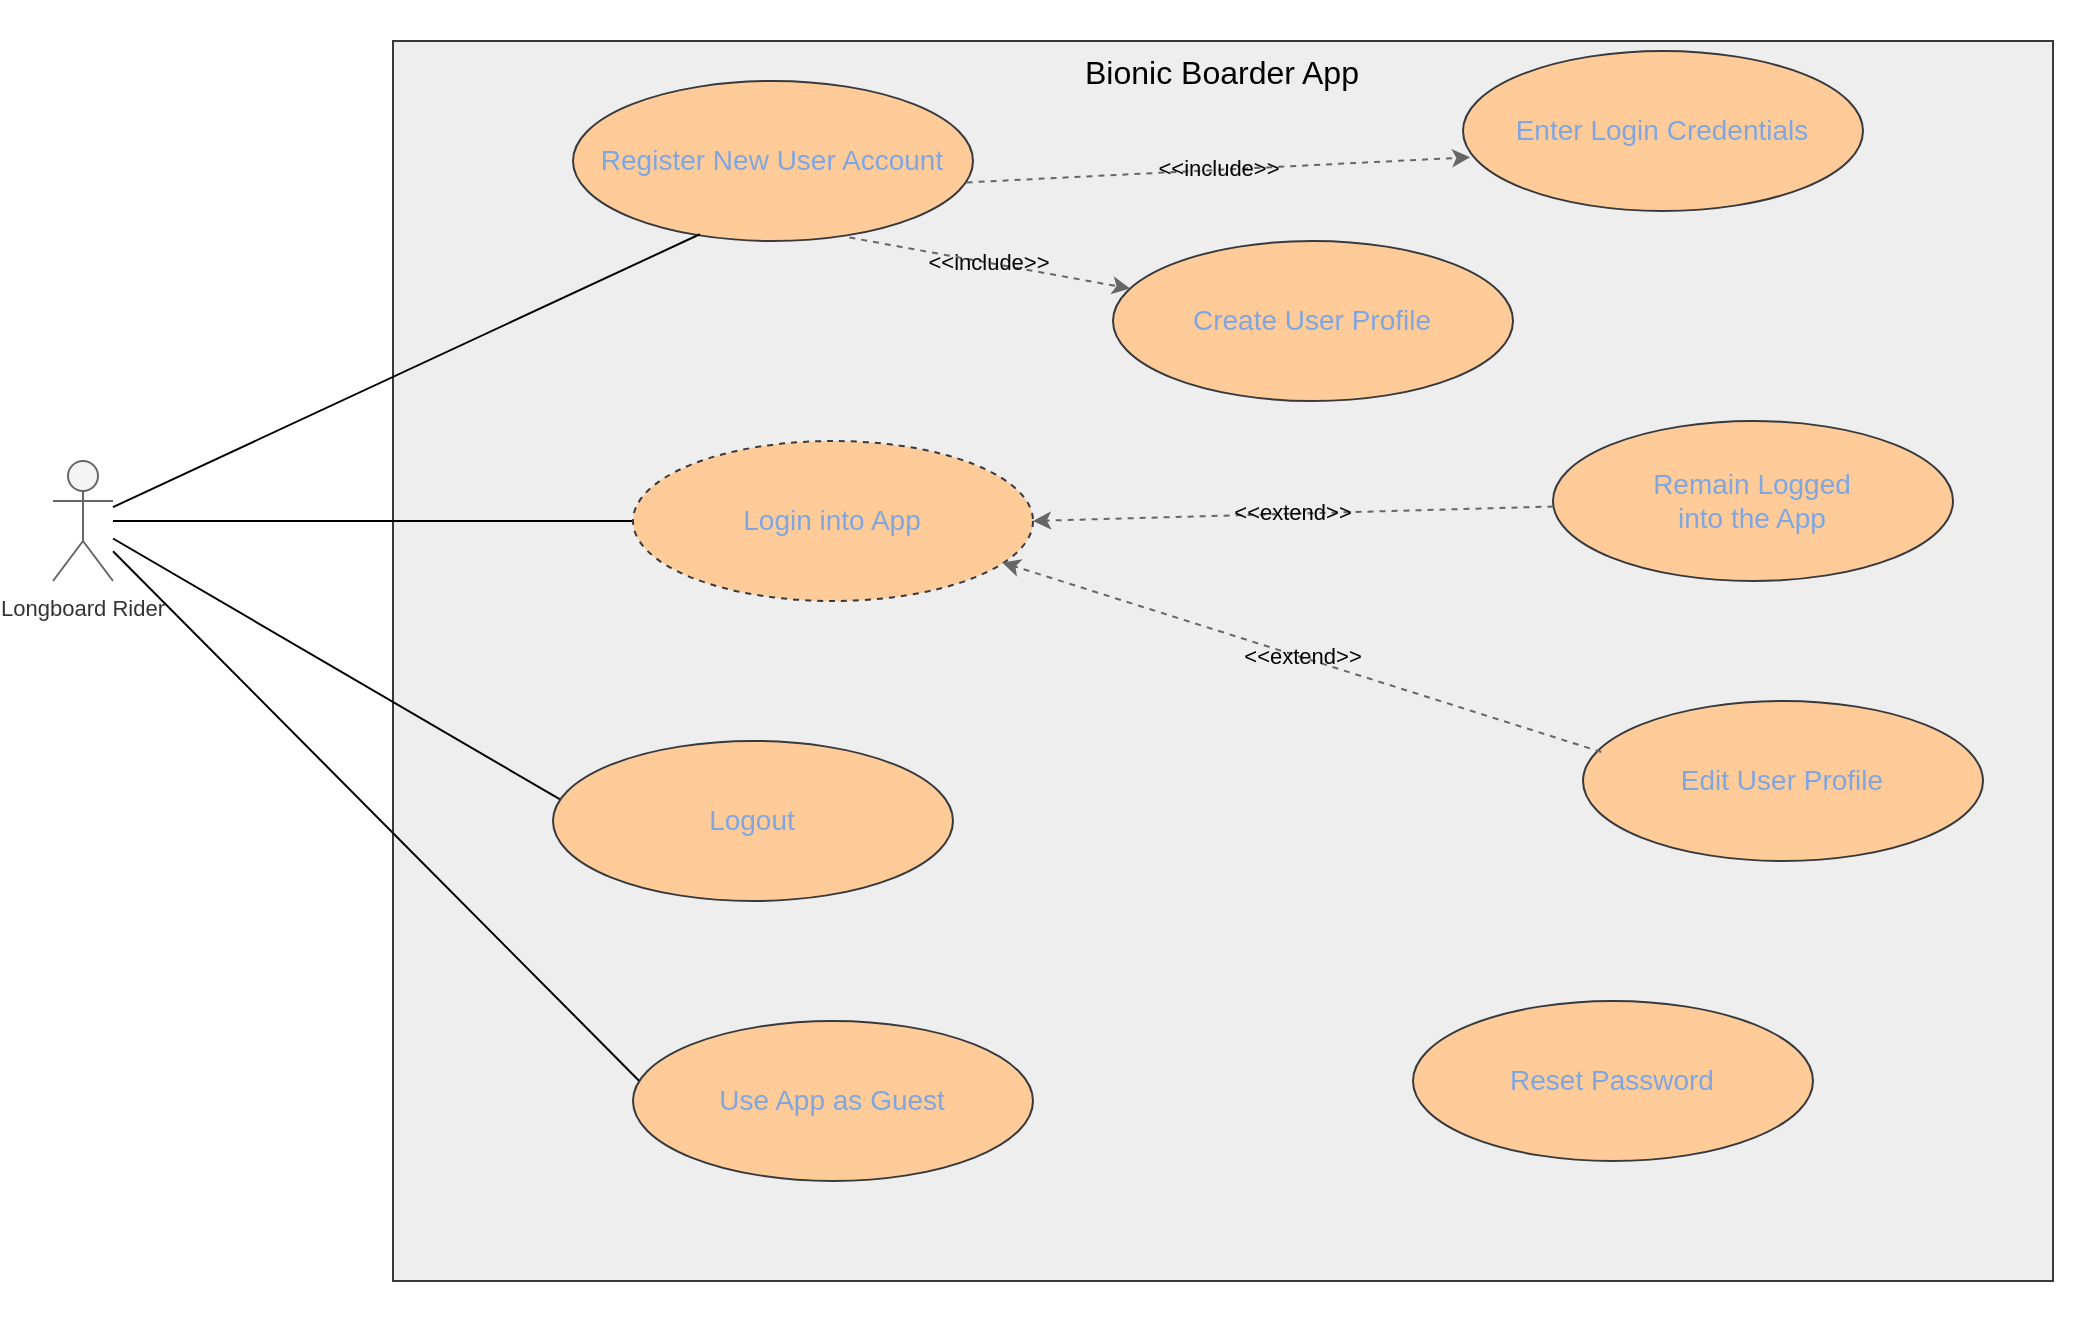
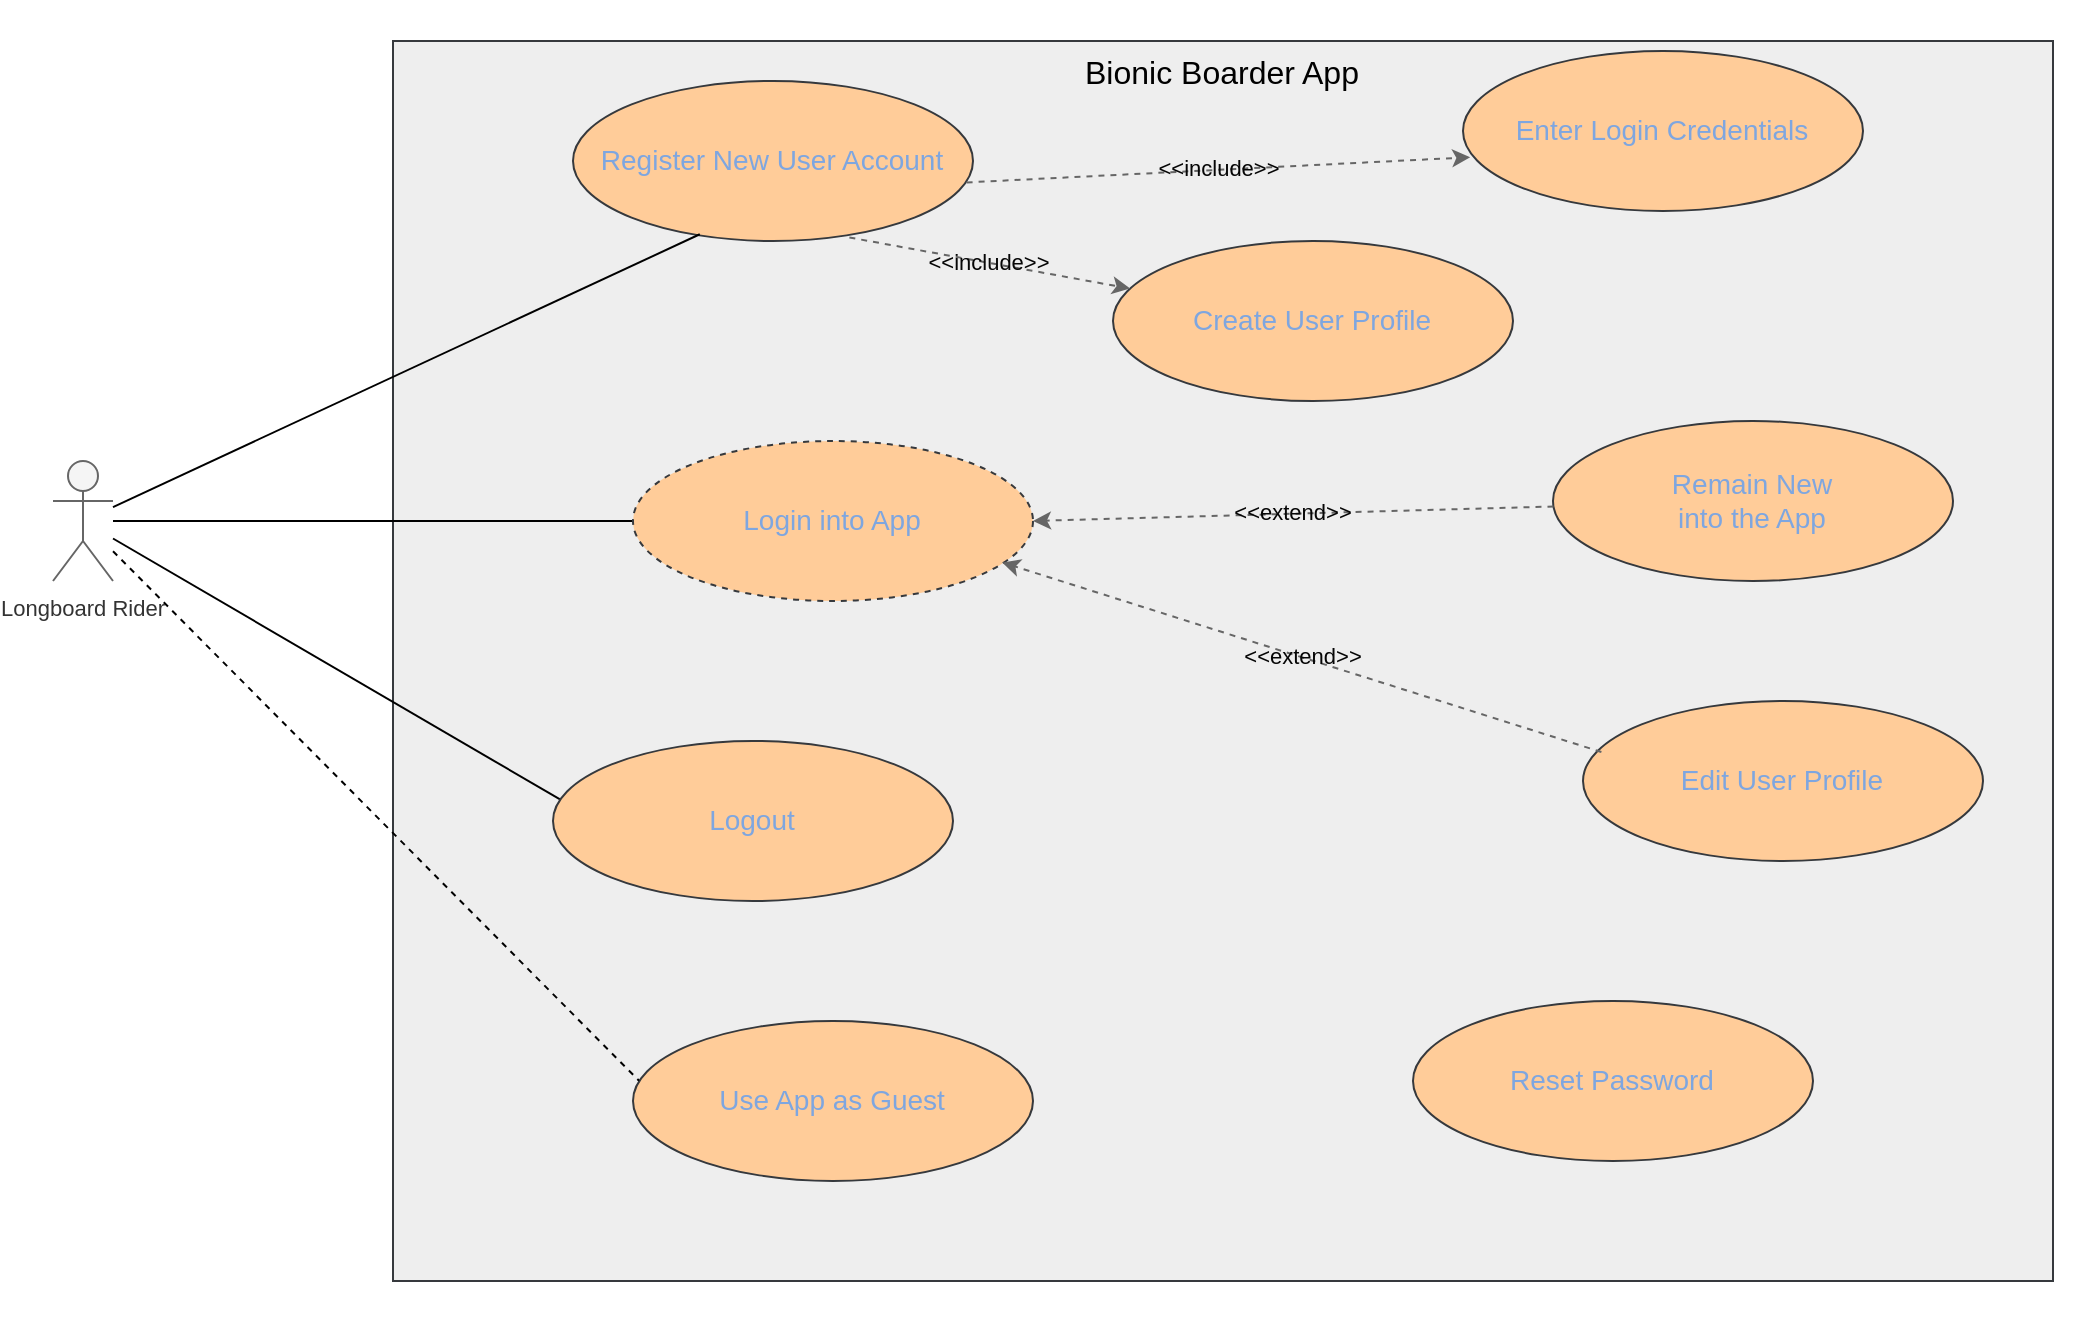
(1753, 501) -> (1753, 501)
(377, 817) -> (377, 817)
